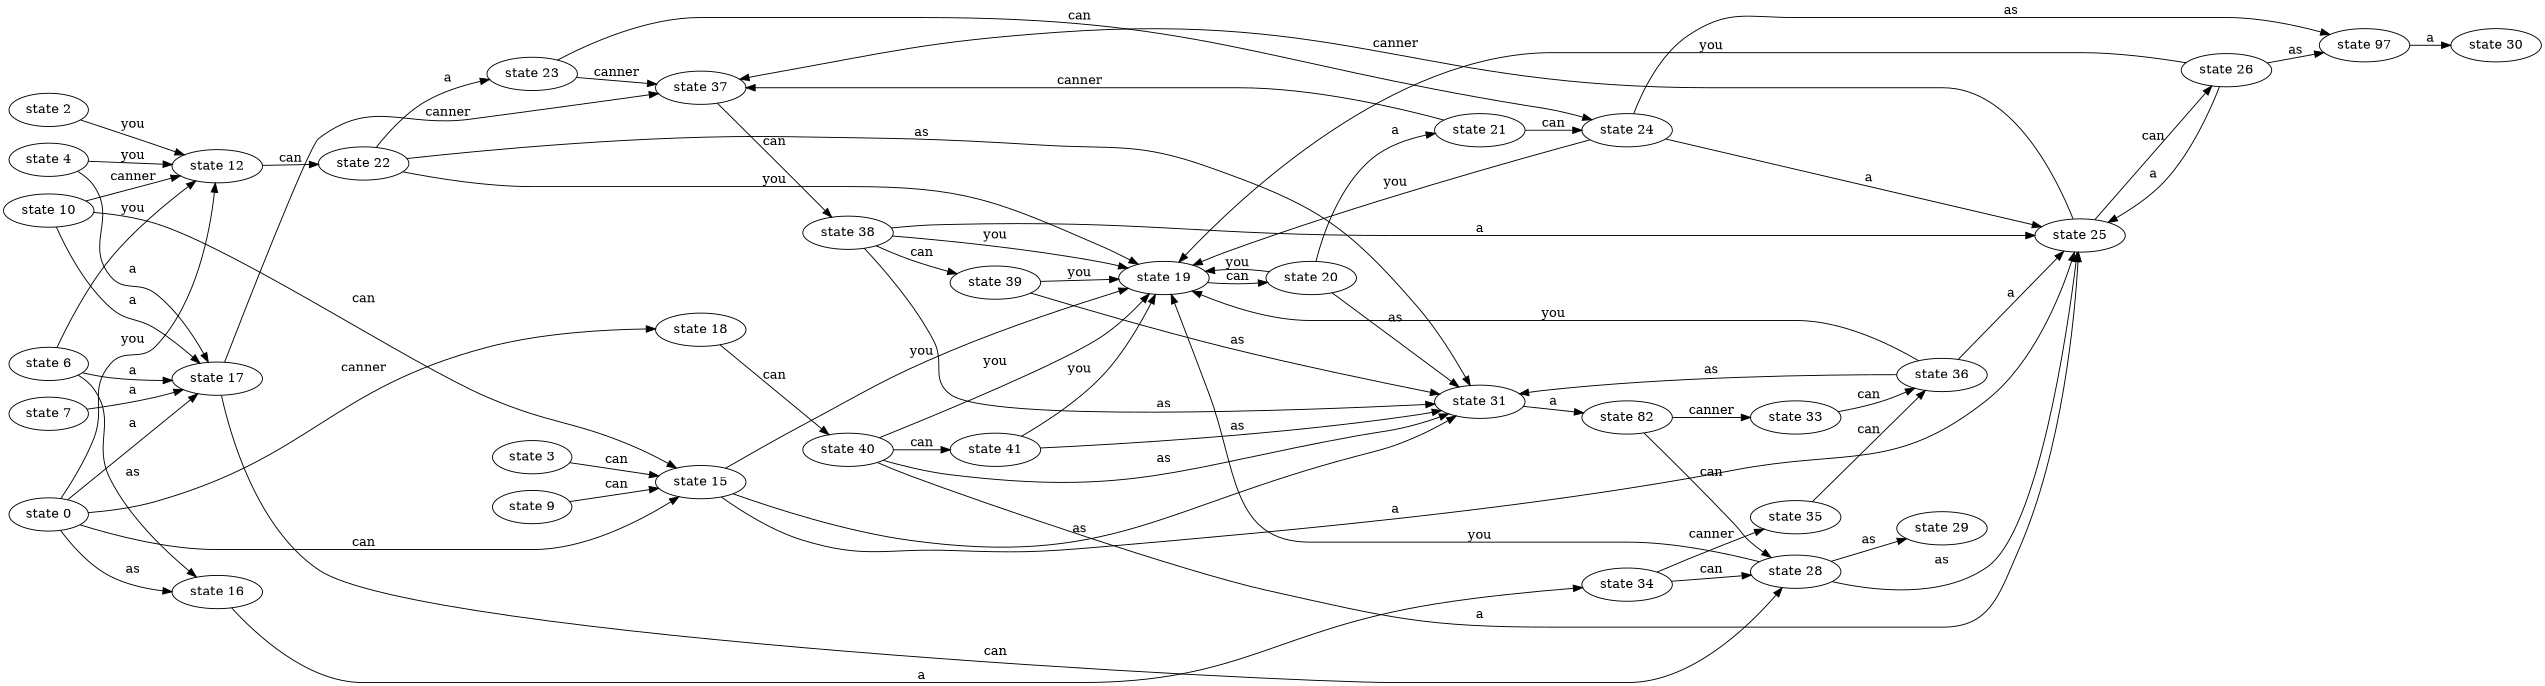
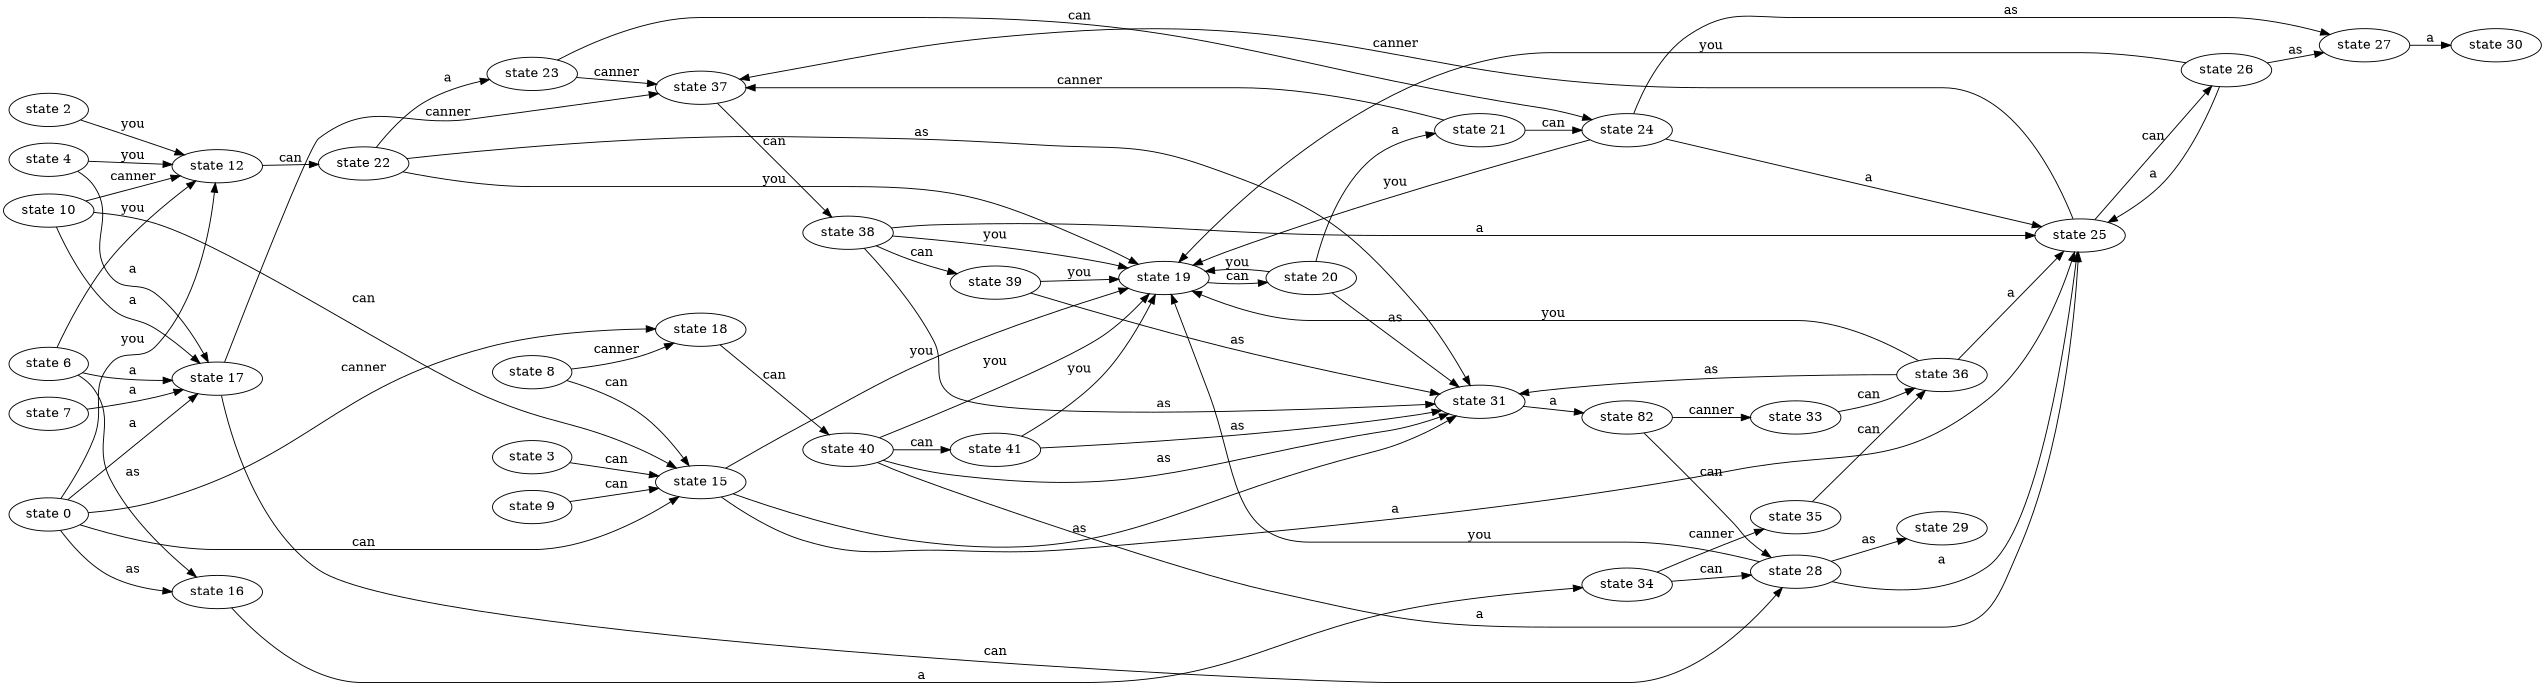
(2365, 45) -> (2365, 45)
none -> (532, 372)
(1942, 560) -> (1942, 560)
